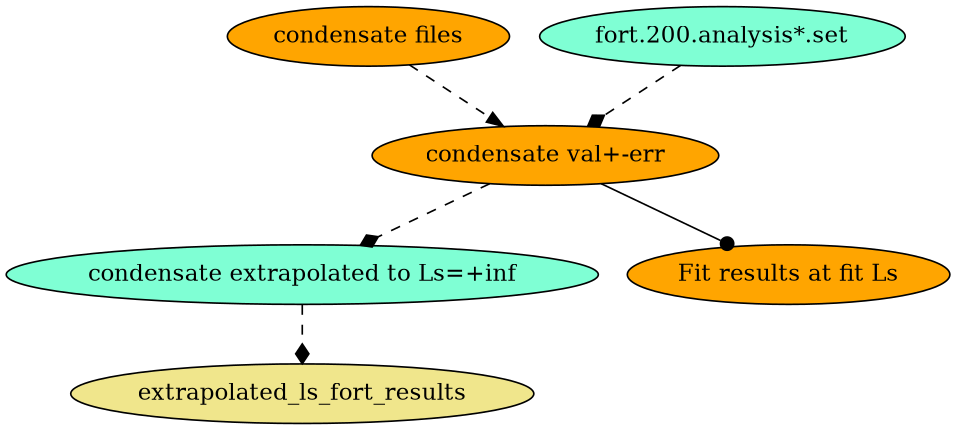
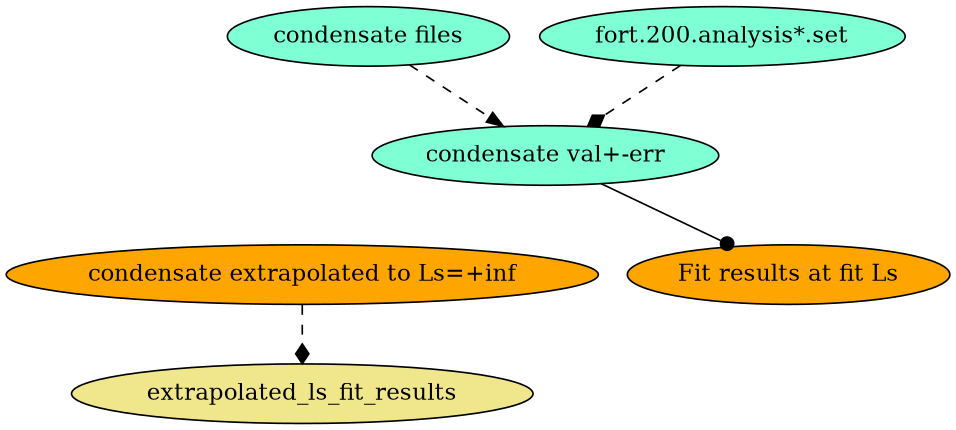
(368, 36) -> (368, 36)
(545, 155) -> (545, 155)
(434, 210) -> none
(302, 275) -> (302, 275)
(302, 394) -> (302, 394)
